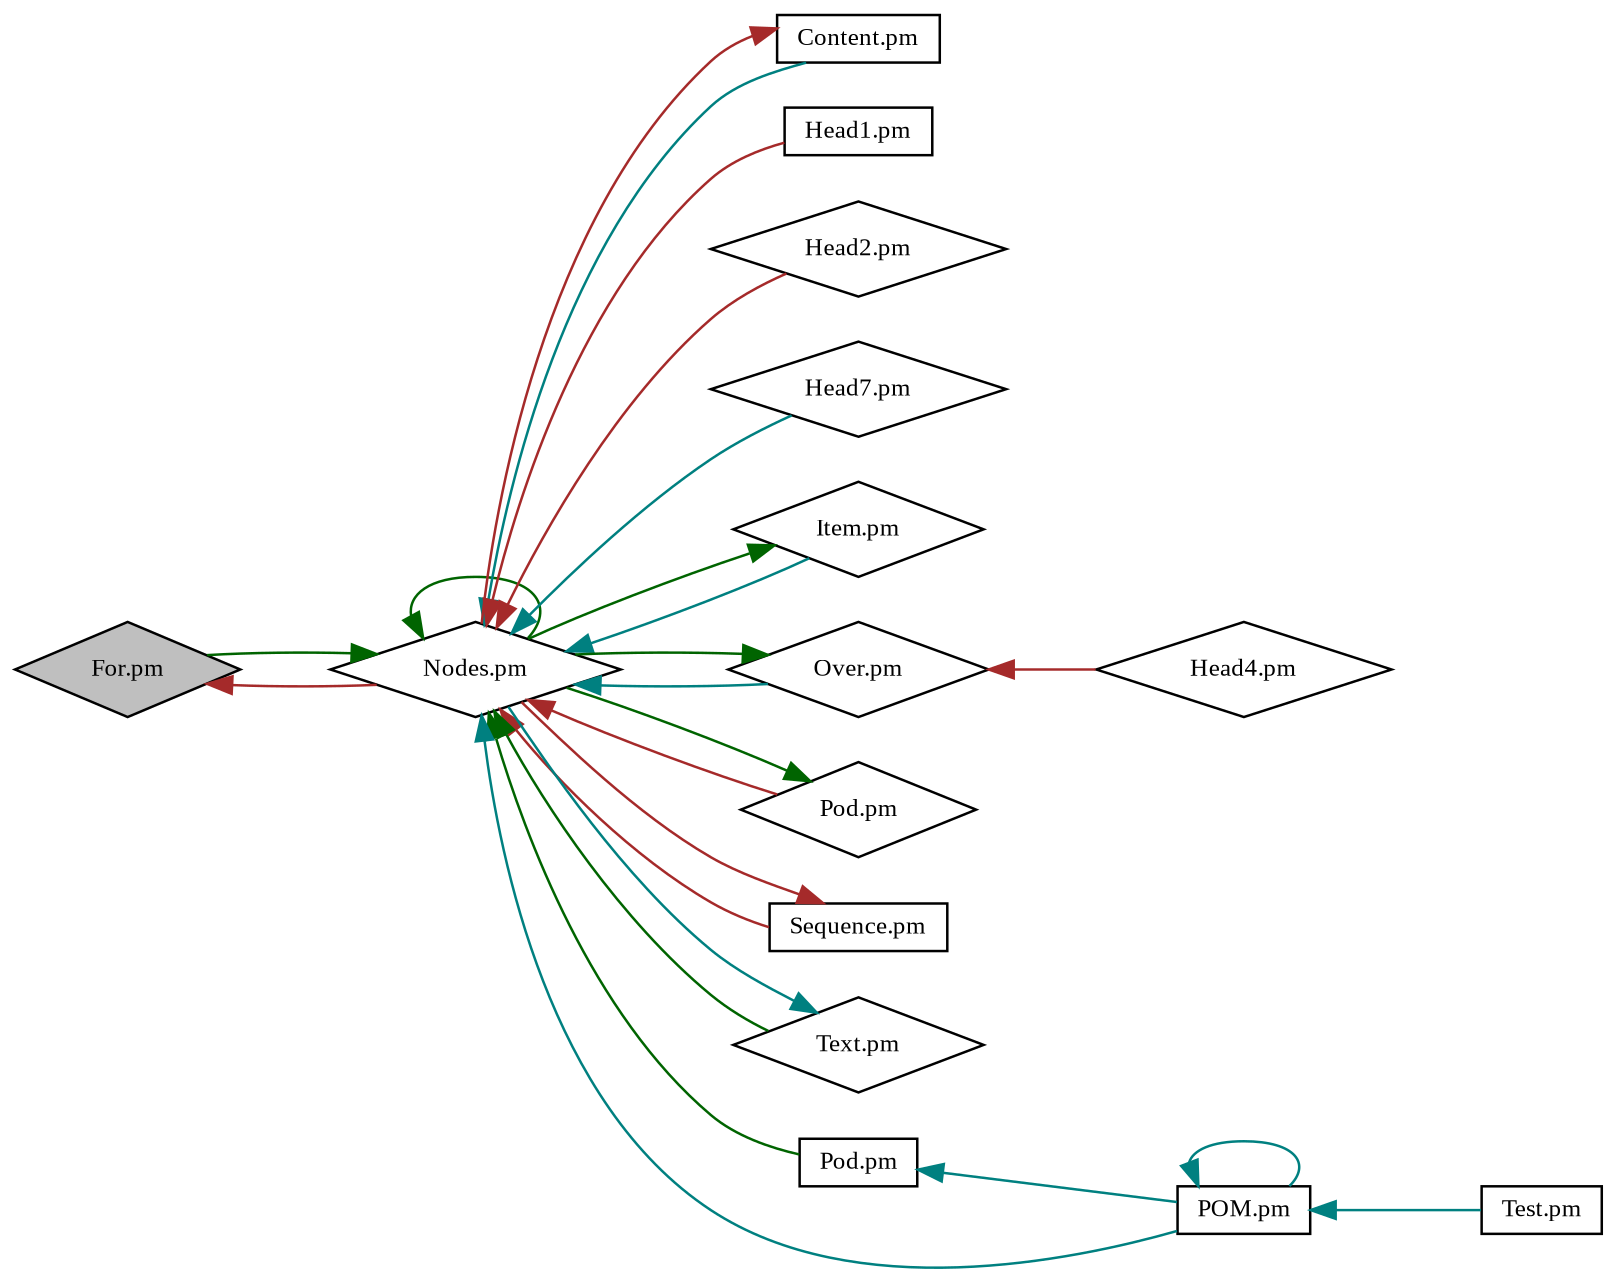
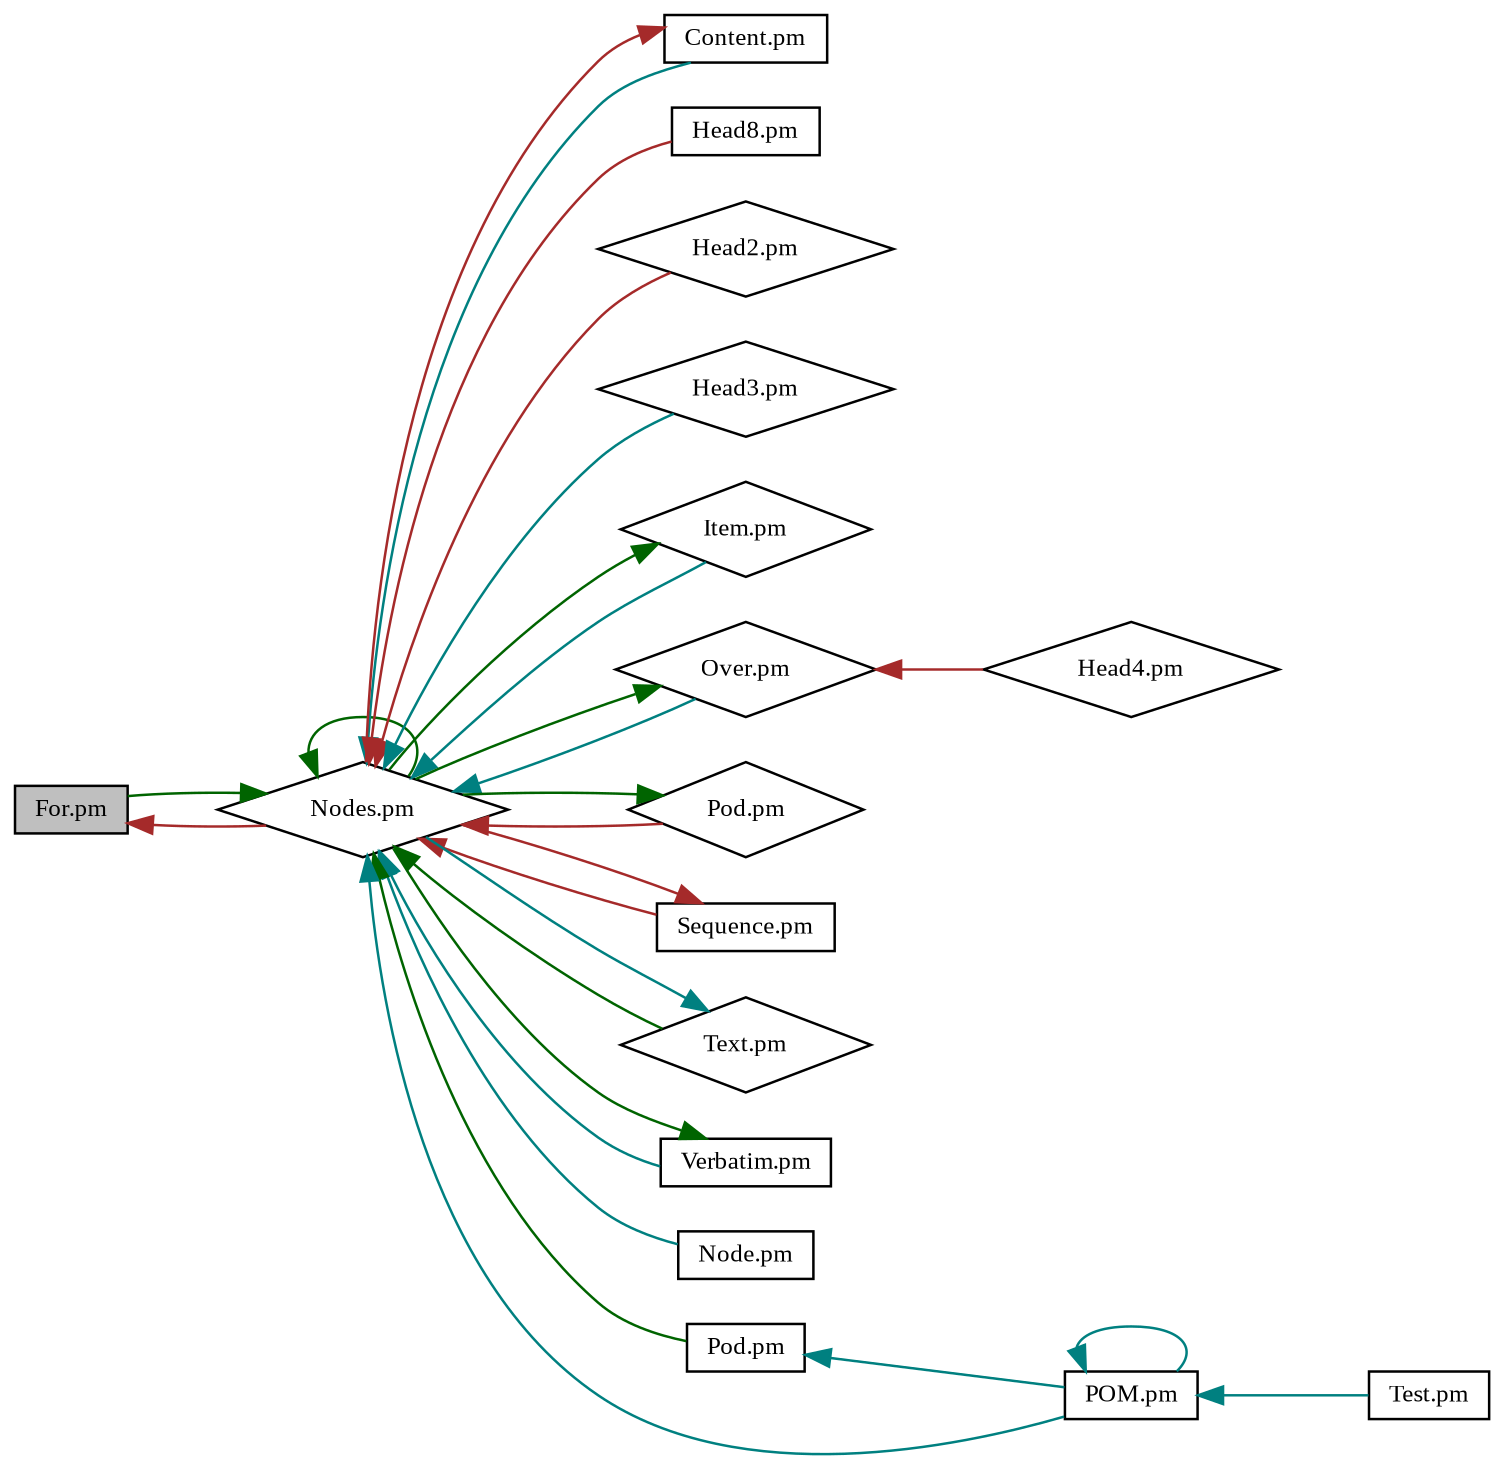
(858, 131) -> (746, 131)
(858, 389) -> (746, 389)
(128, 669) -> (71, 810)
none -> (746, 1163)
none -> (746, 1255)
